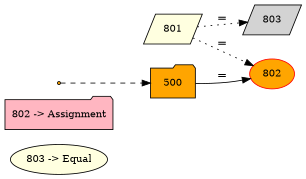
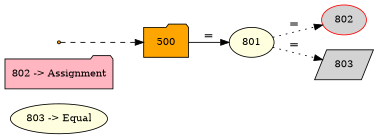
(173, 29) -> (252, 42)
(272, 74) -> (344, 20)
(219, 83) -> (204, 42)
